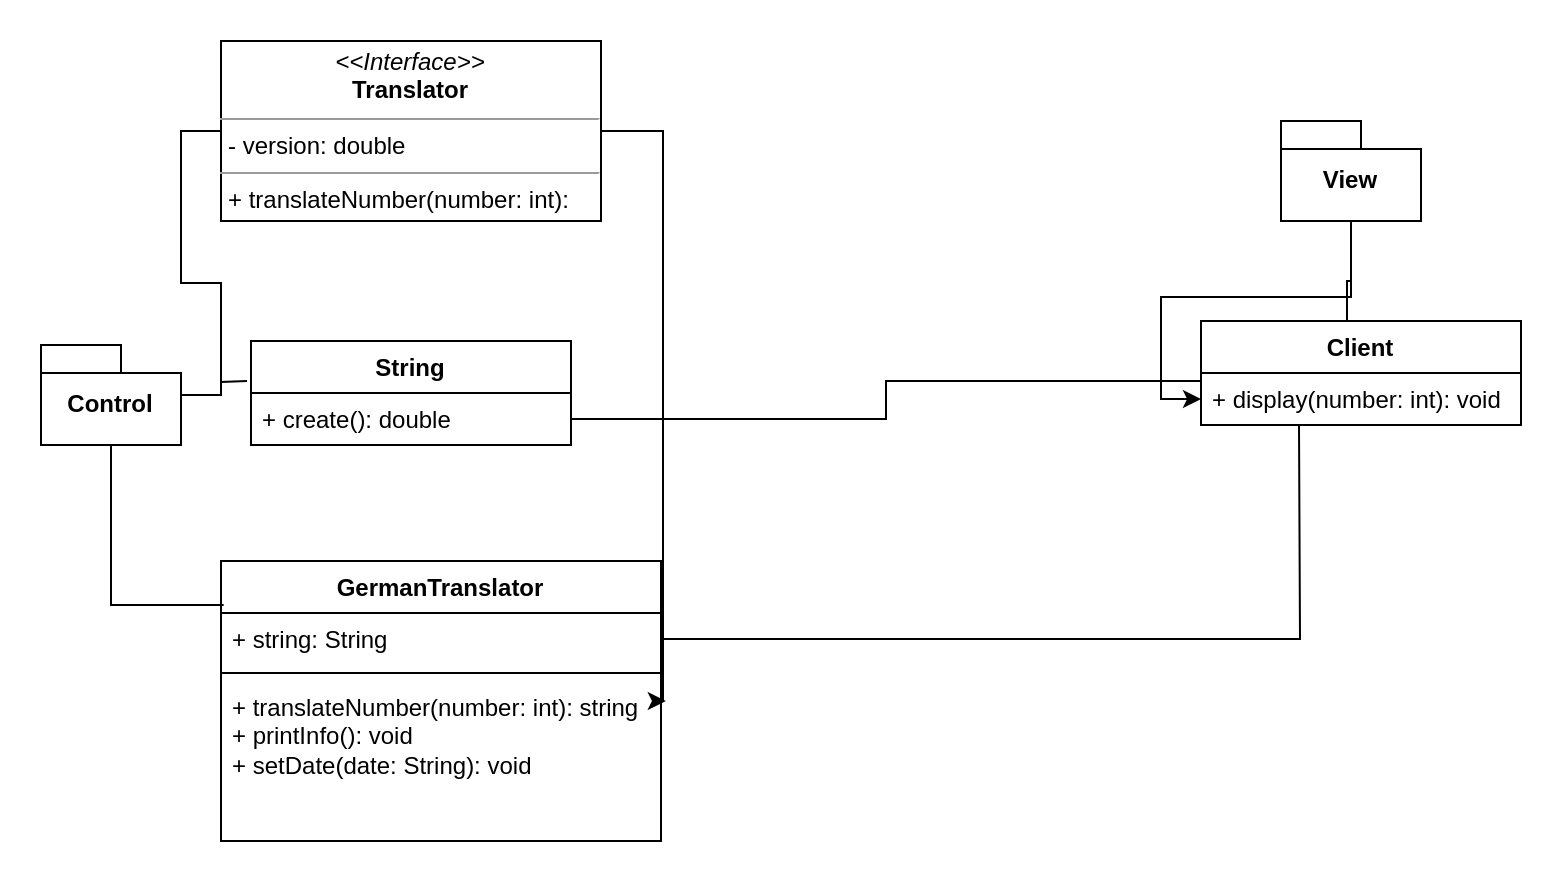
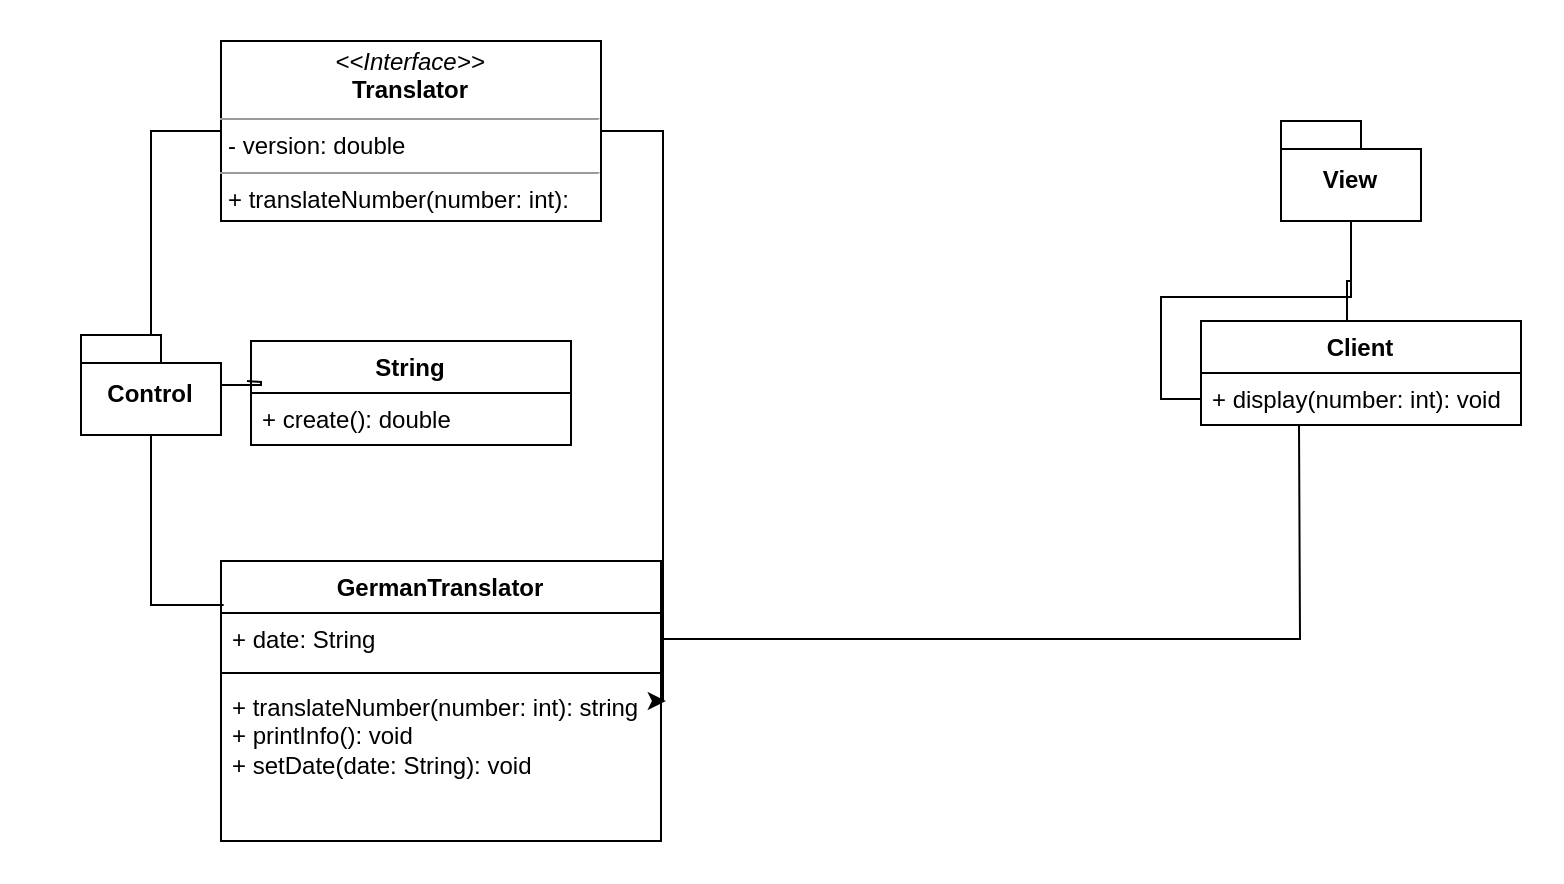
(111, 395) -> (151, 385)
(1186, 399) -> (1191, 399)
(886, 400) -> none
(325, 641) -> (315, 641)
